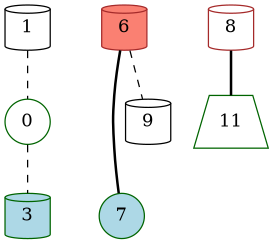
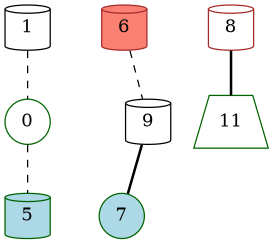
(113, 122) -> (135, 169)
(28, 216) -> (28, 216)
